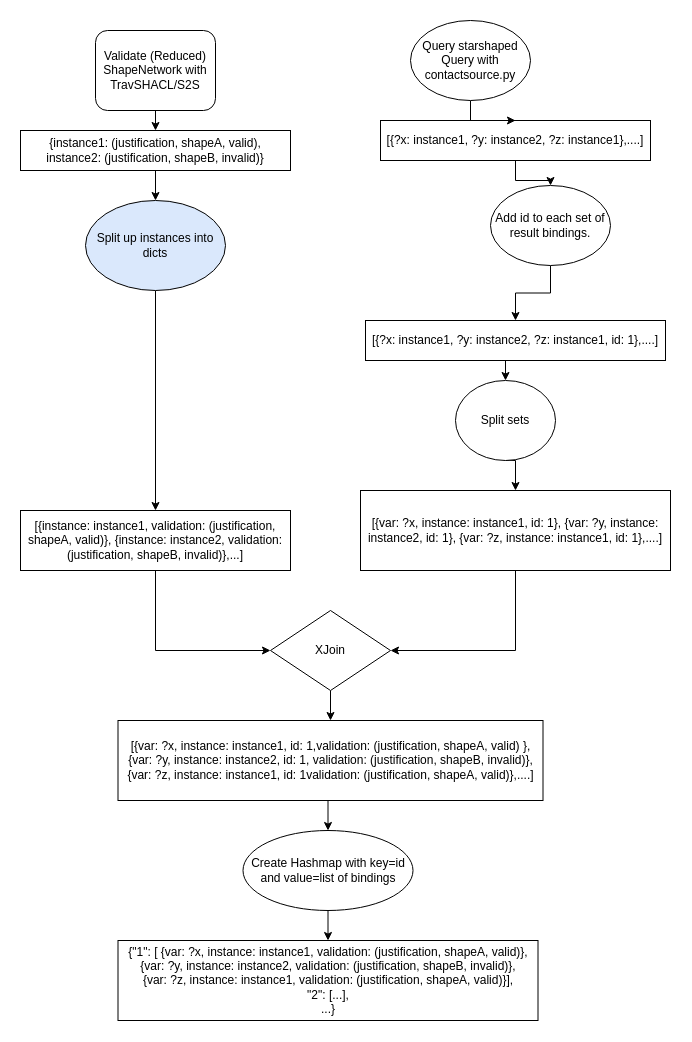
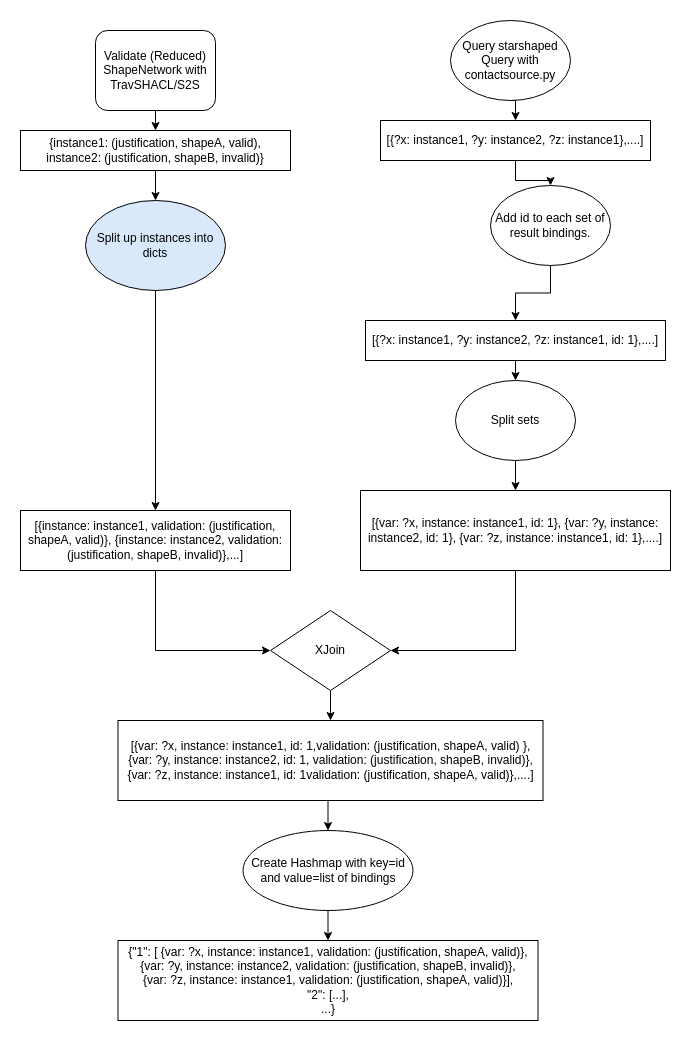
(471, 61) -> (511, 61)
(506, 421) -> (516, 421)
